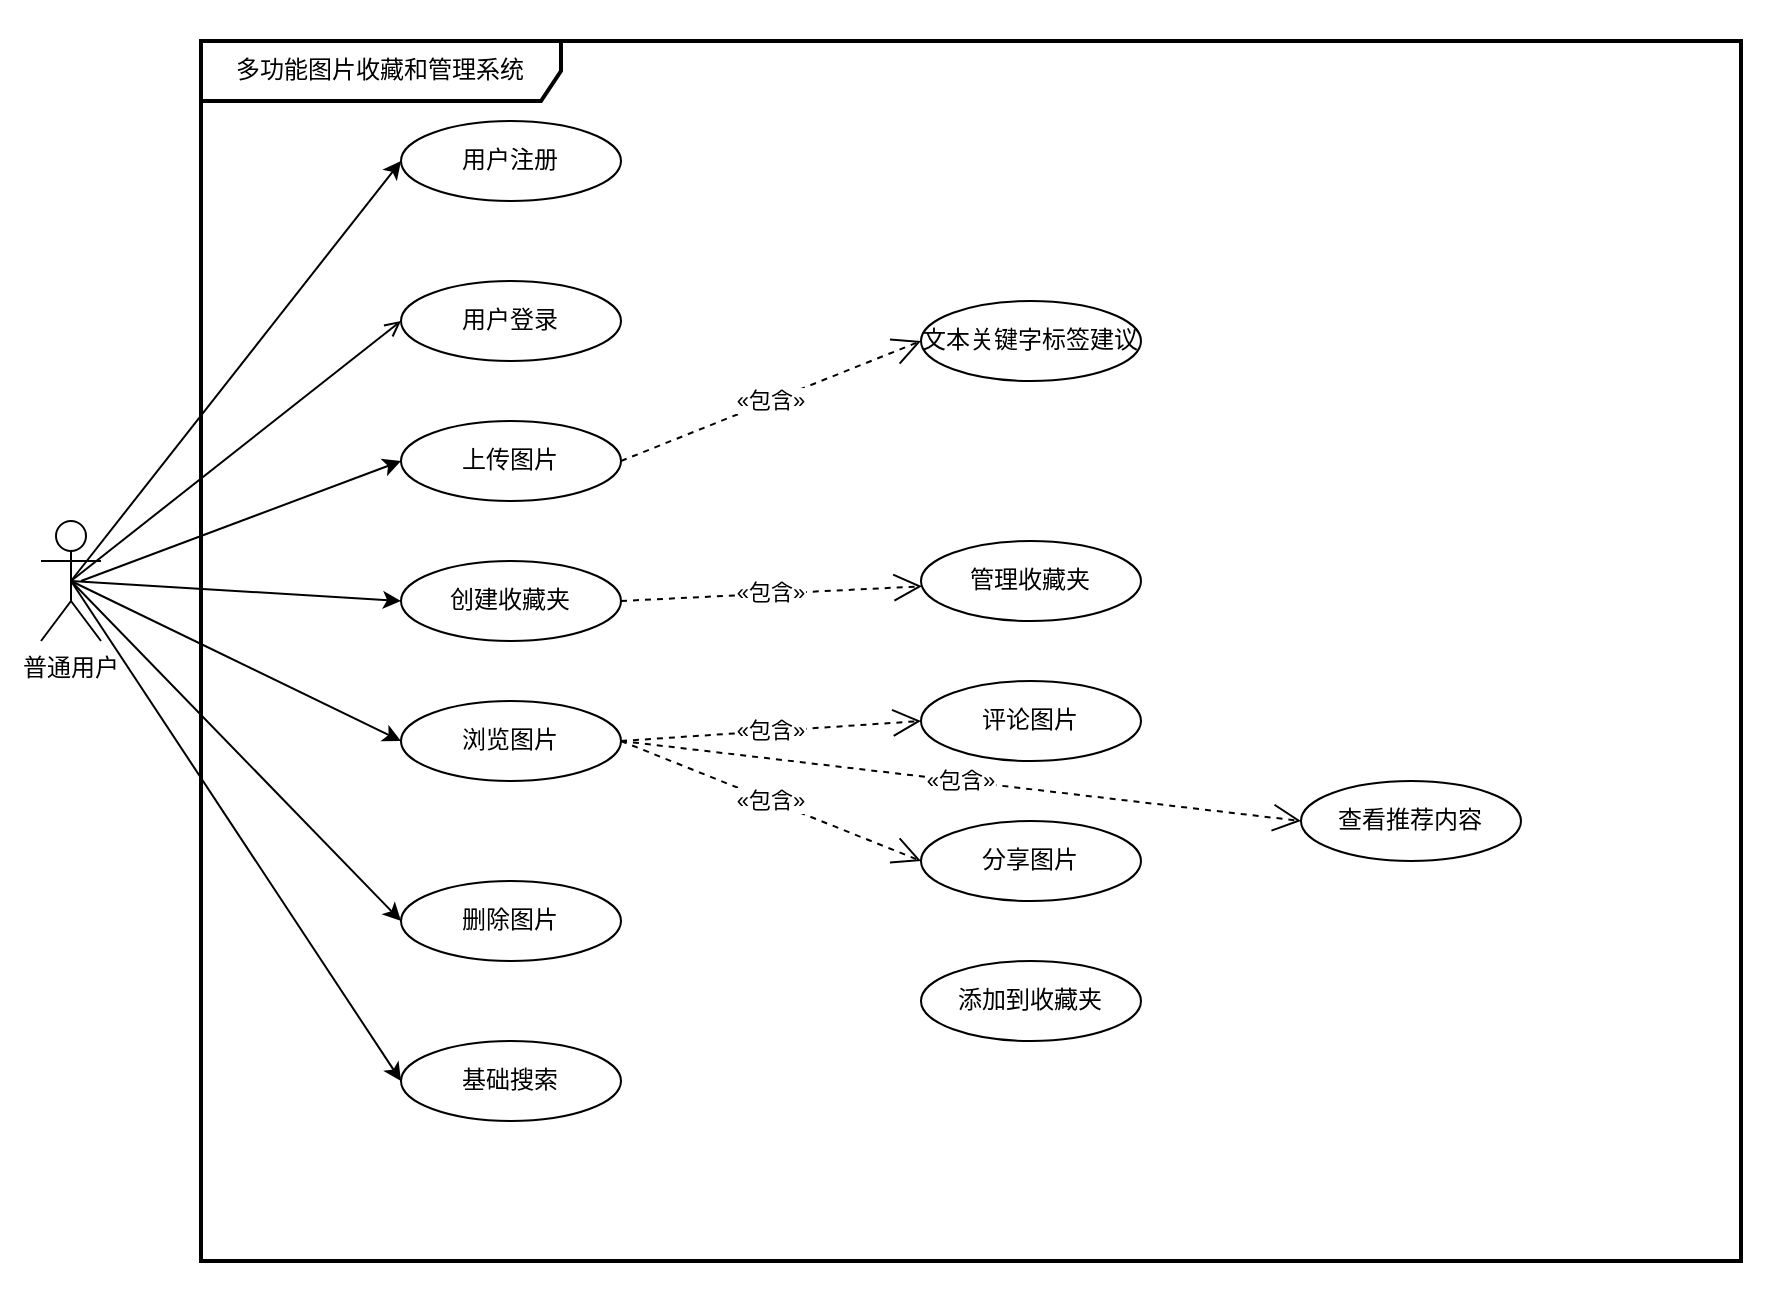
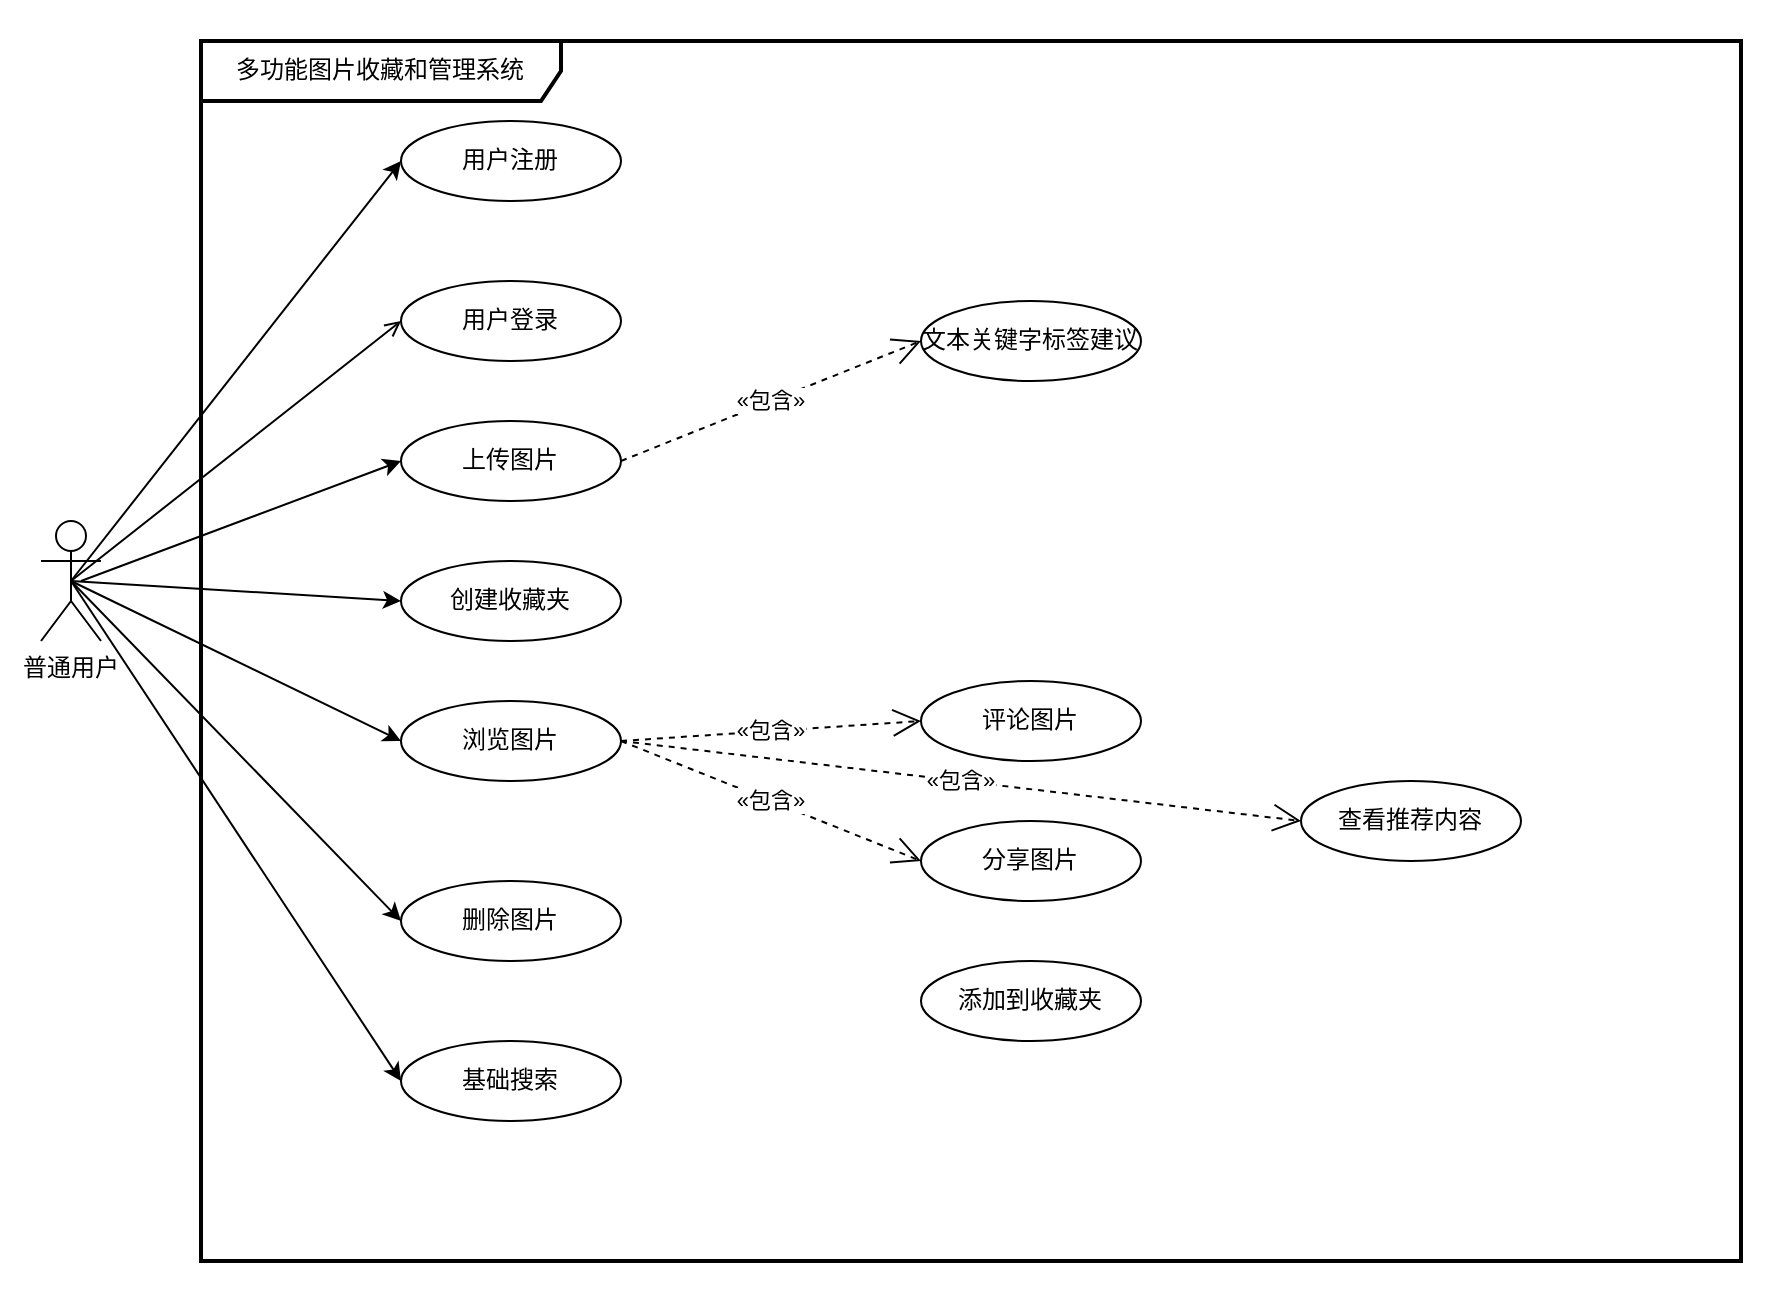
(1031, 581) -> none
(769, 594) -> none
